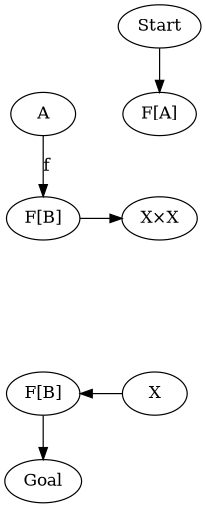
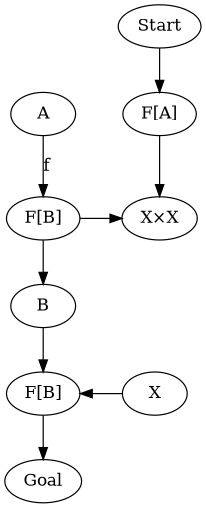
none -> (160, 160)
none -> (43, 306)
